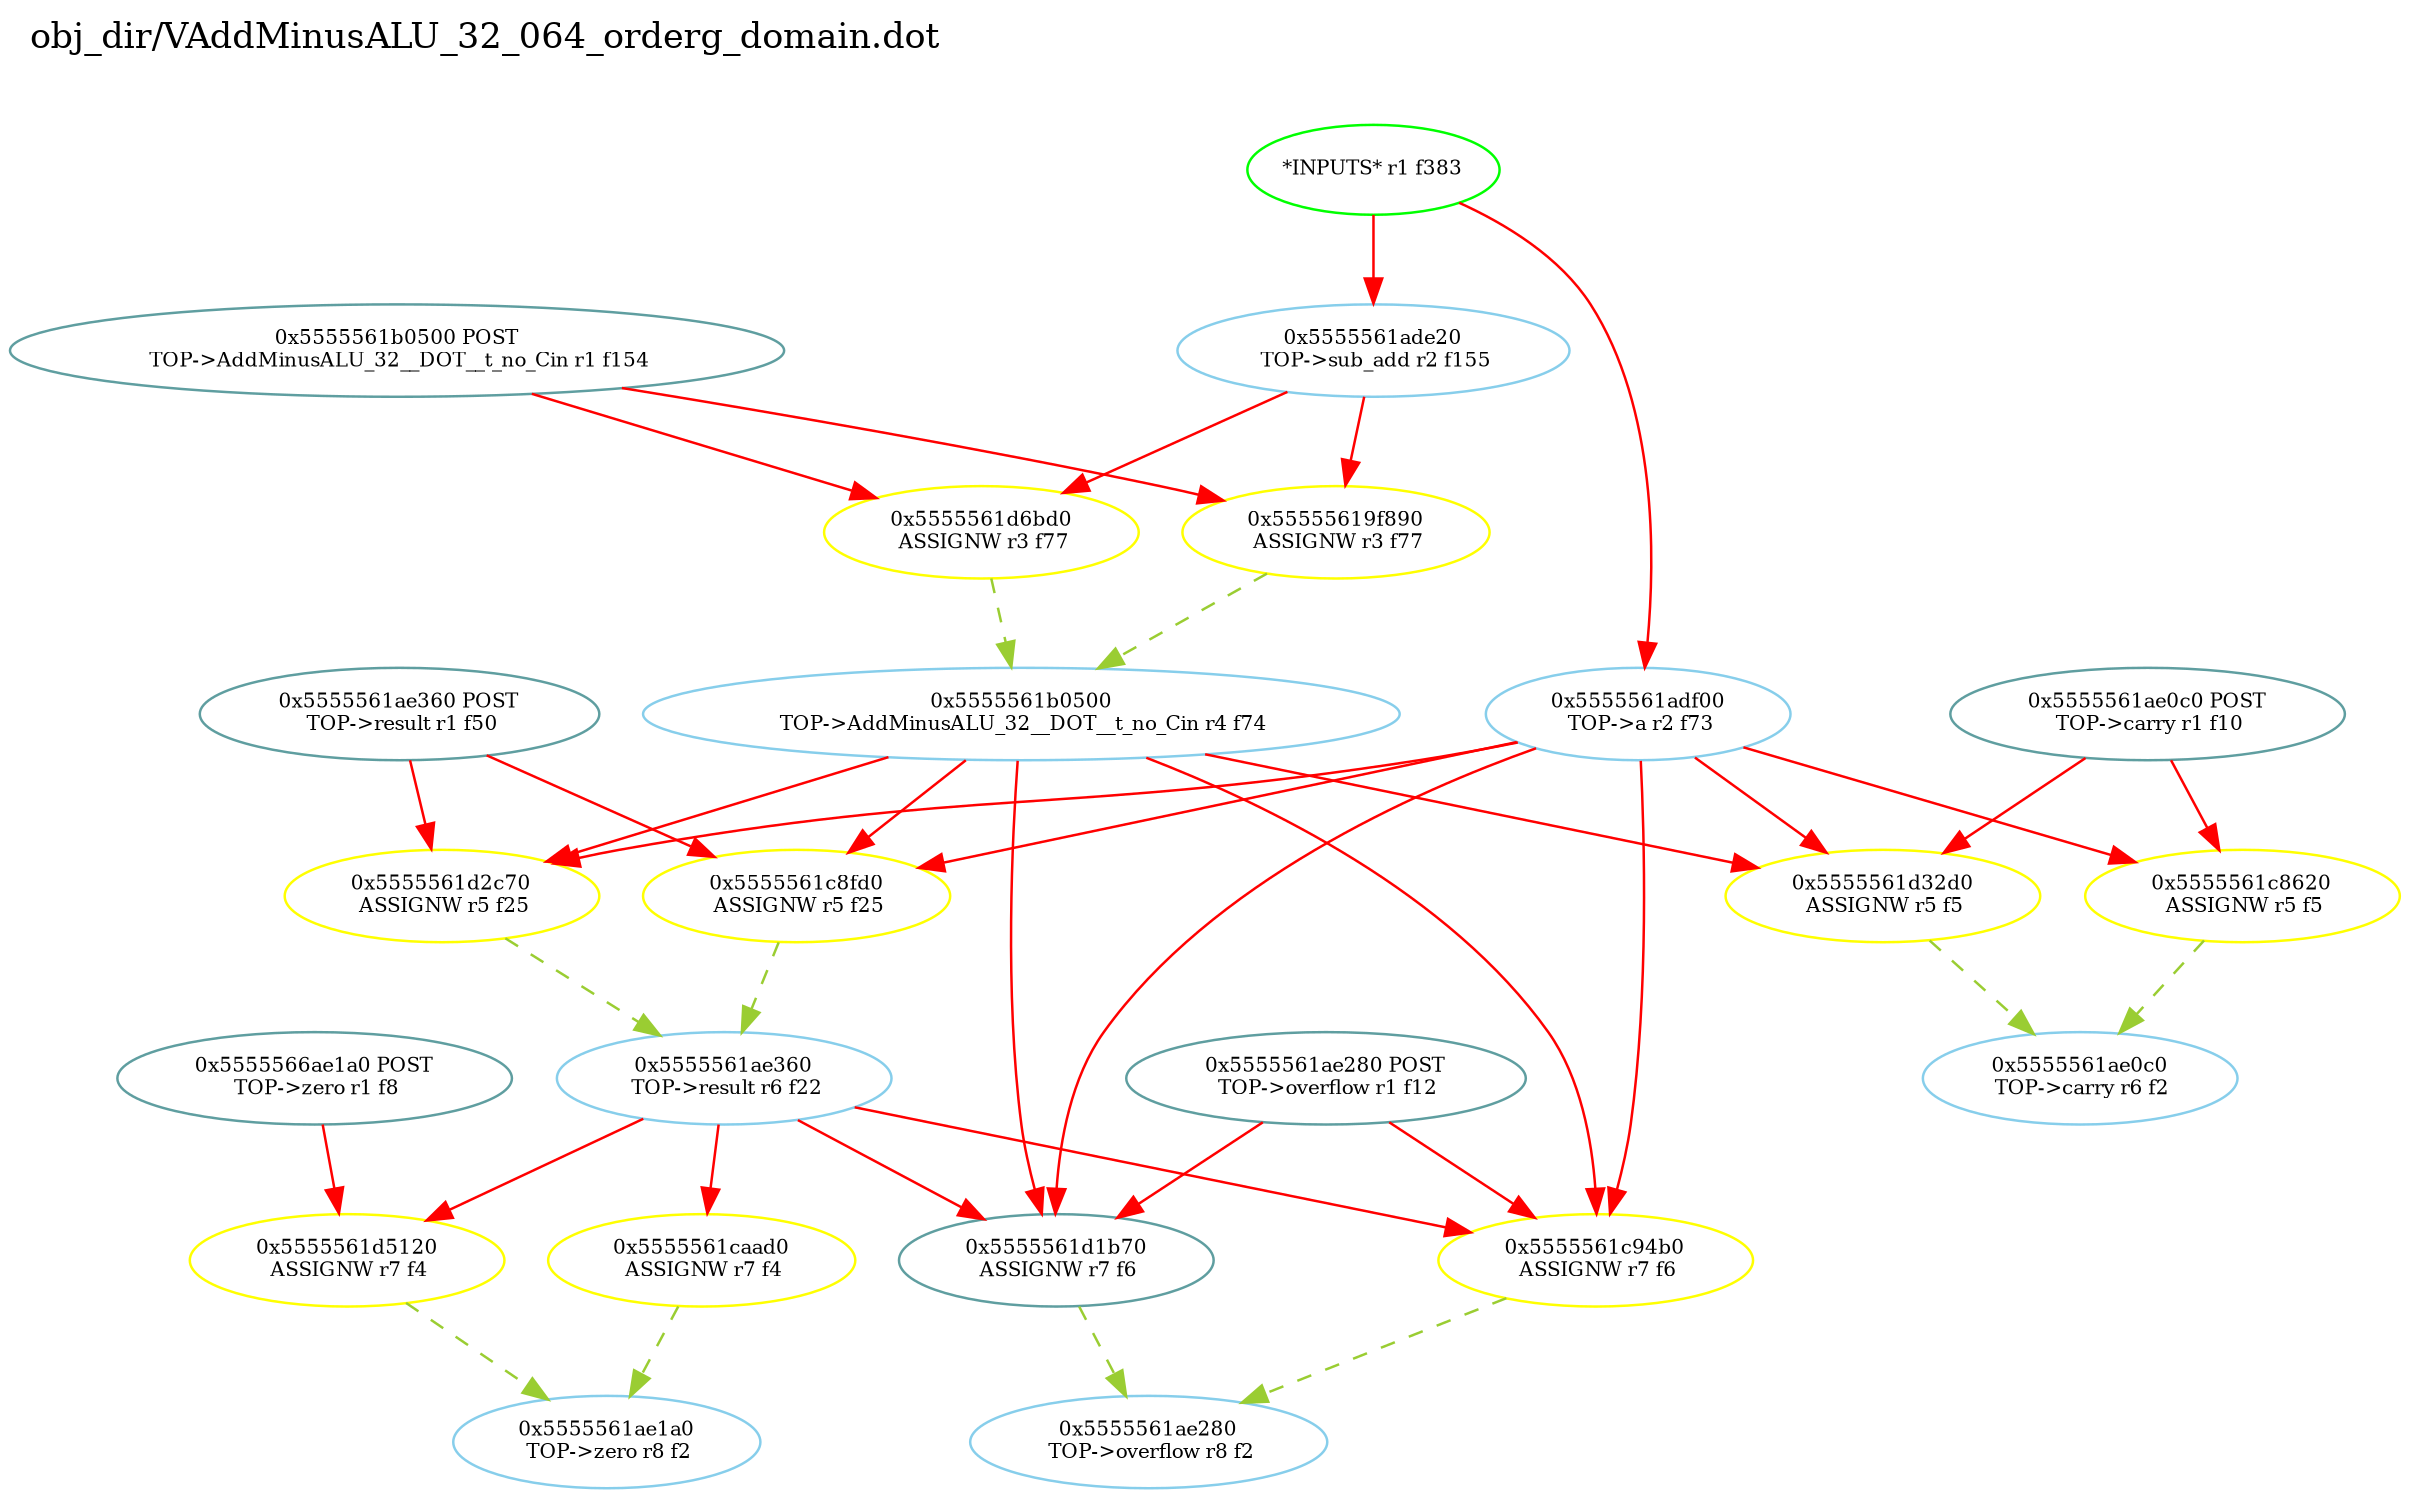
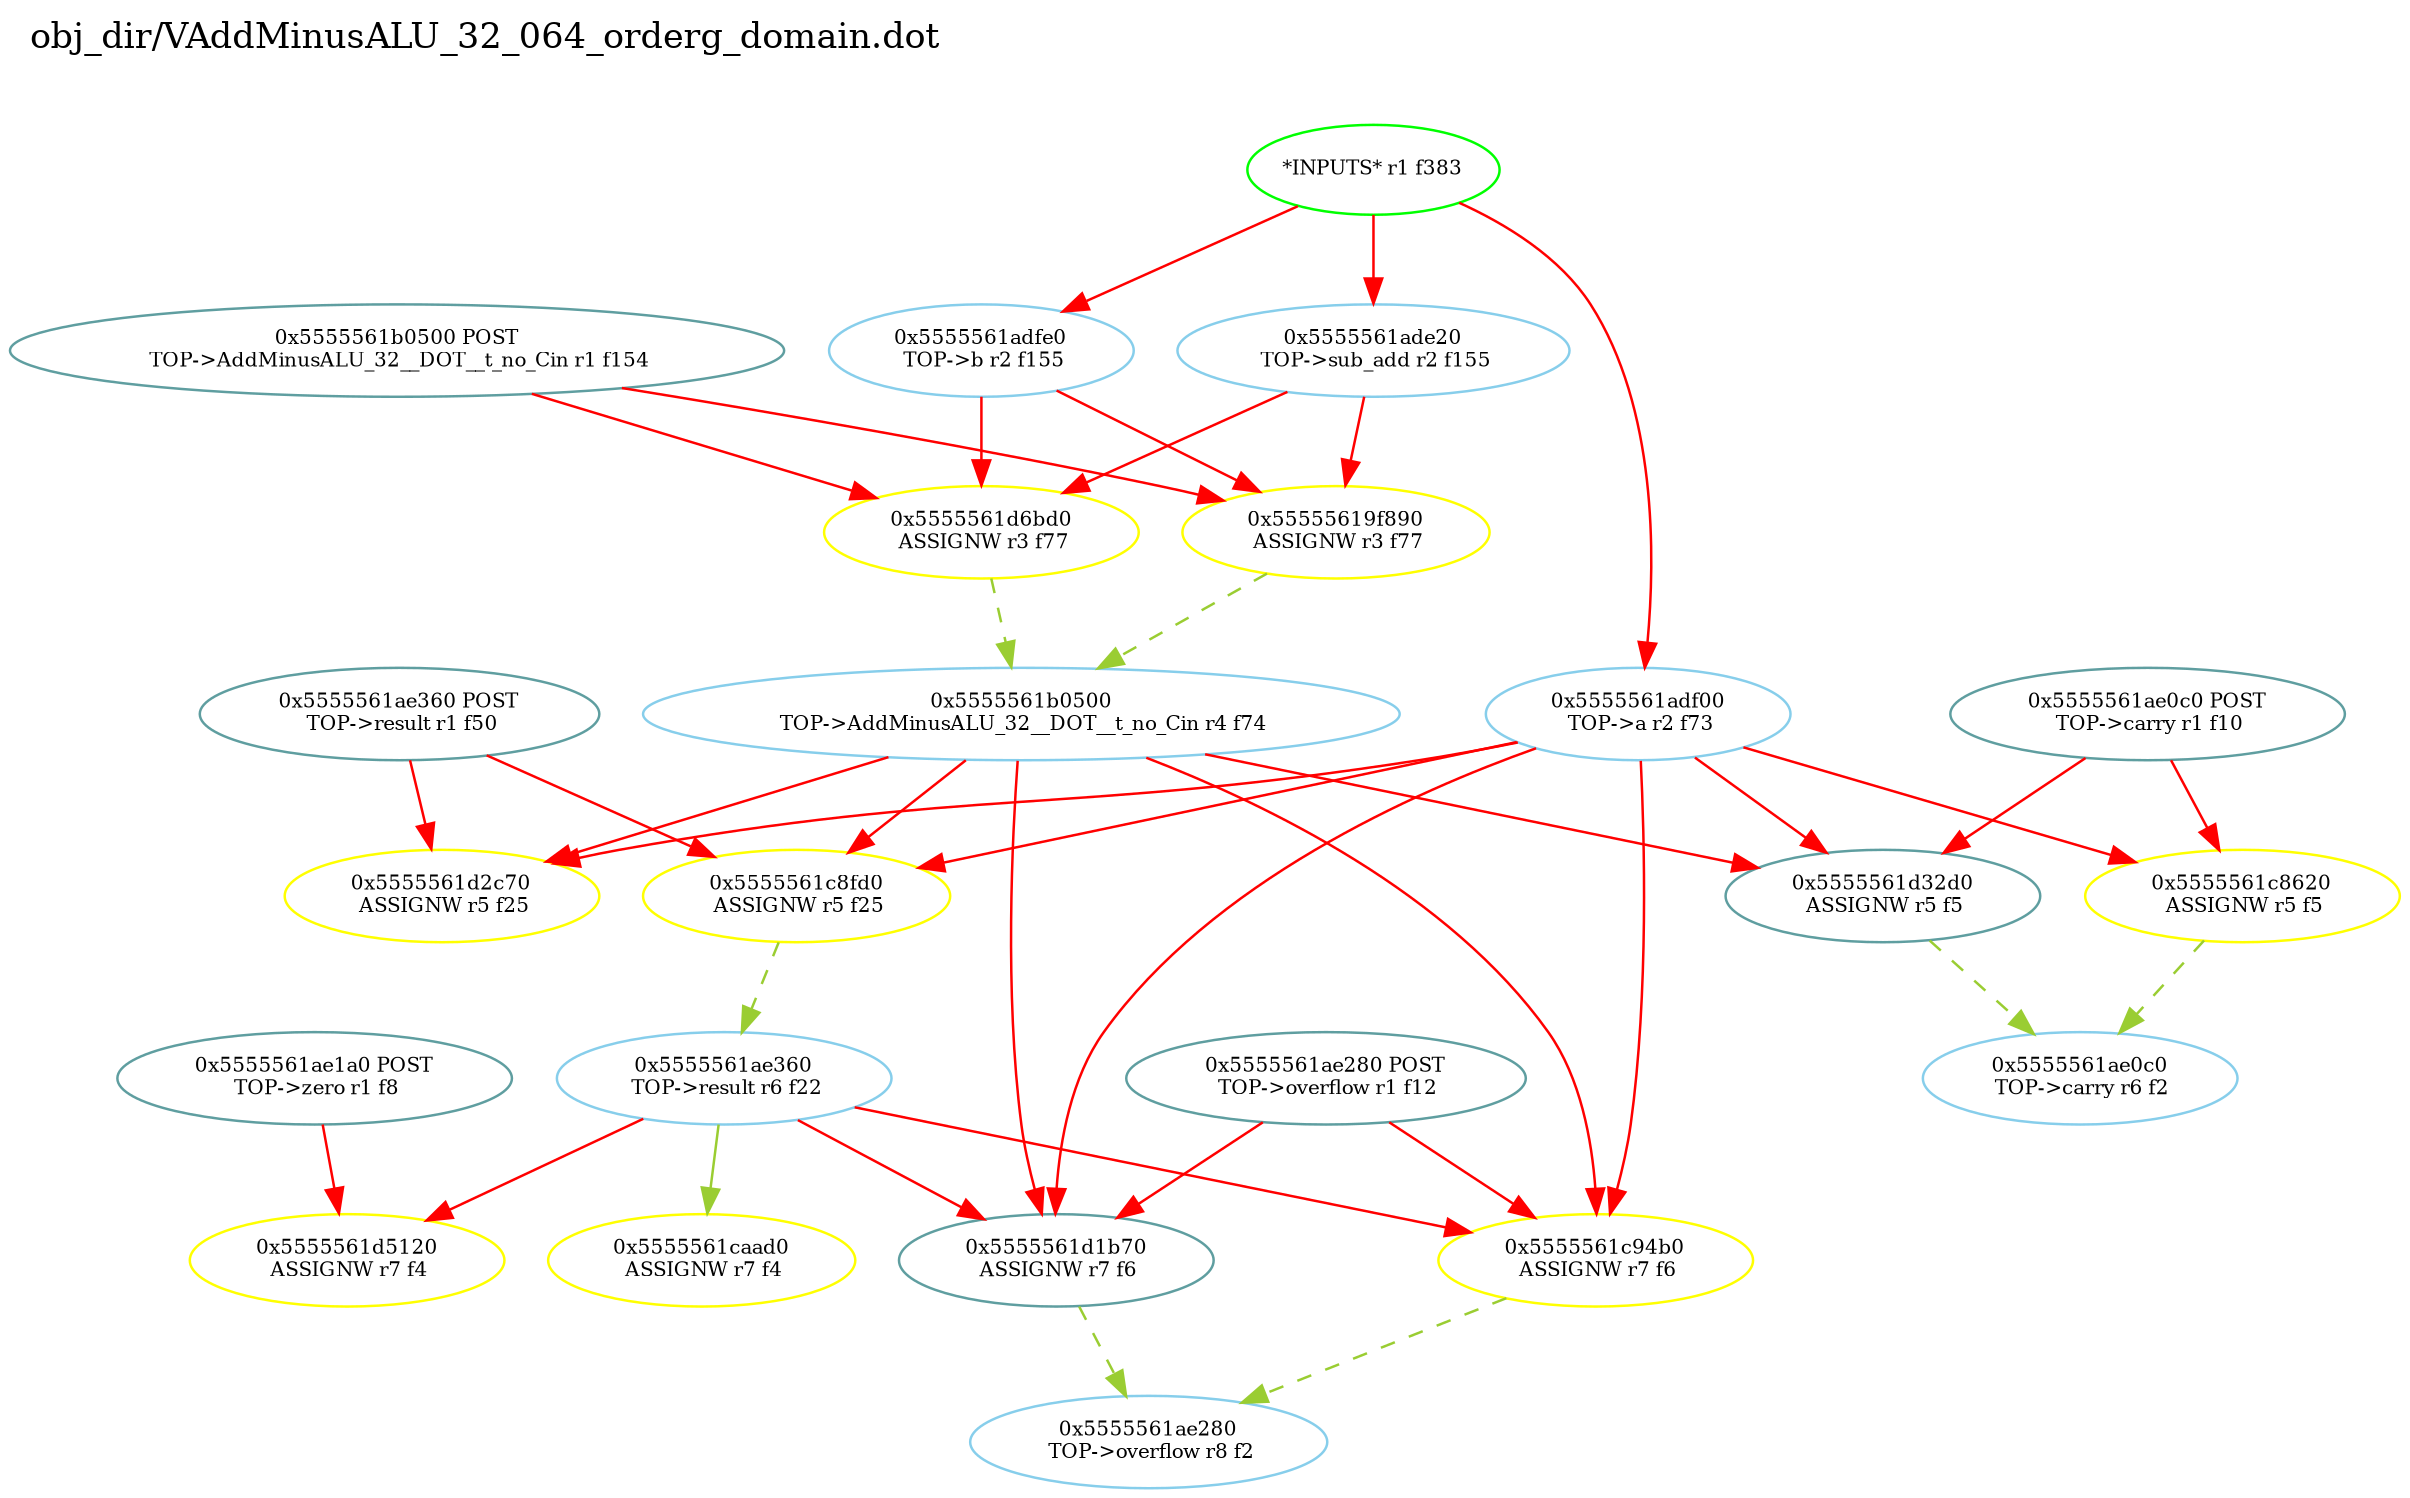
none -> (981, 351)
(1883, 896) -> (1883, 896)
(572, 980) -> none
(315, 1078) -> (315, 1078)
(715, 1156) -> (715, 1156)
(607, 1442) -> none
